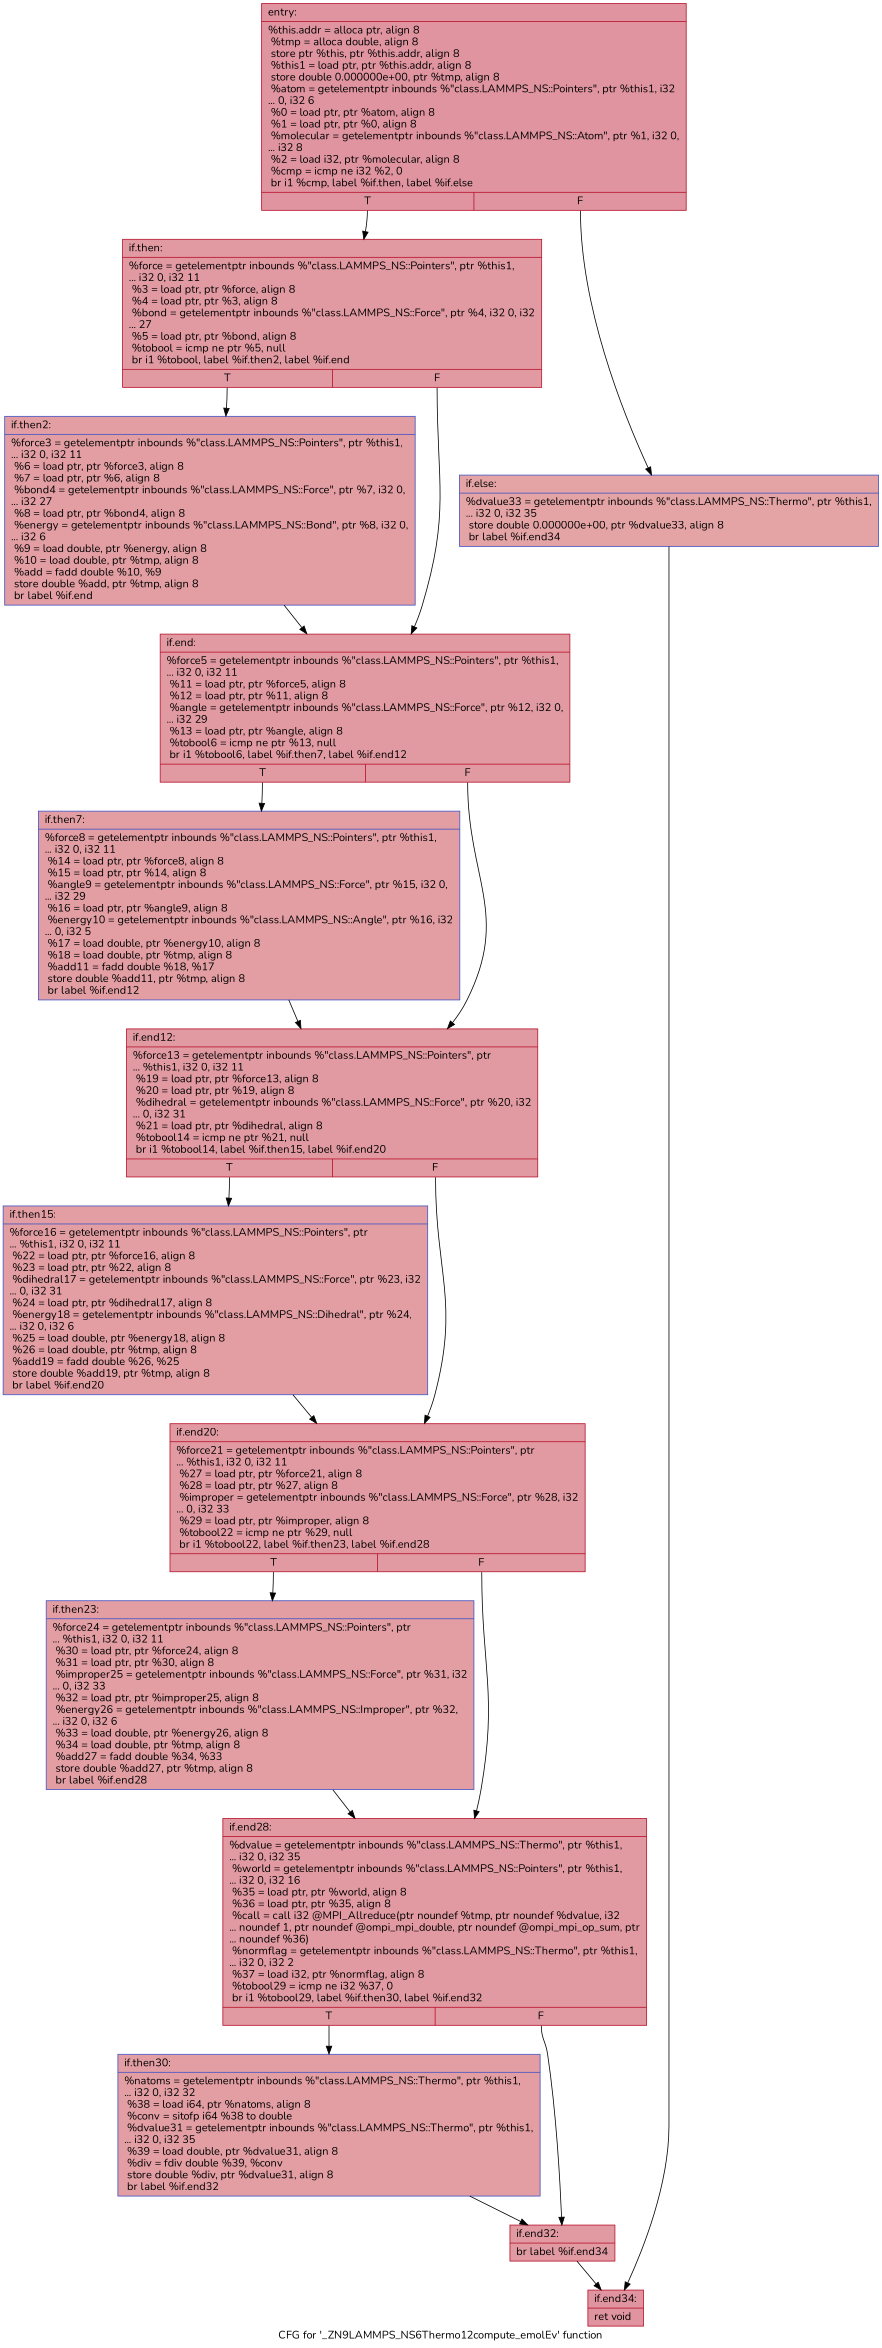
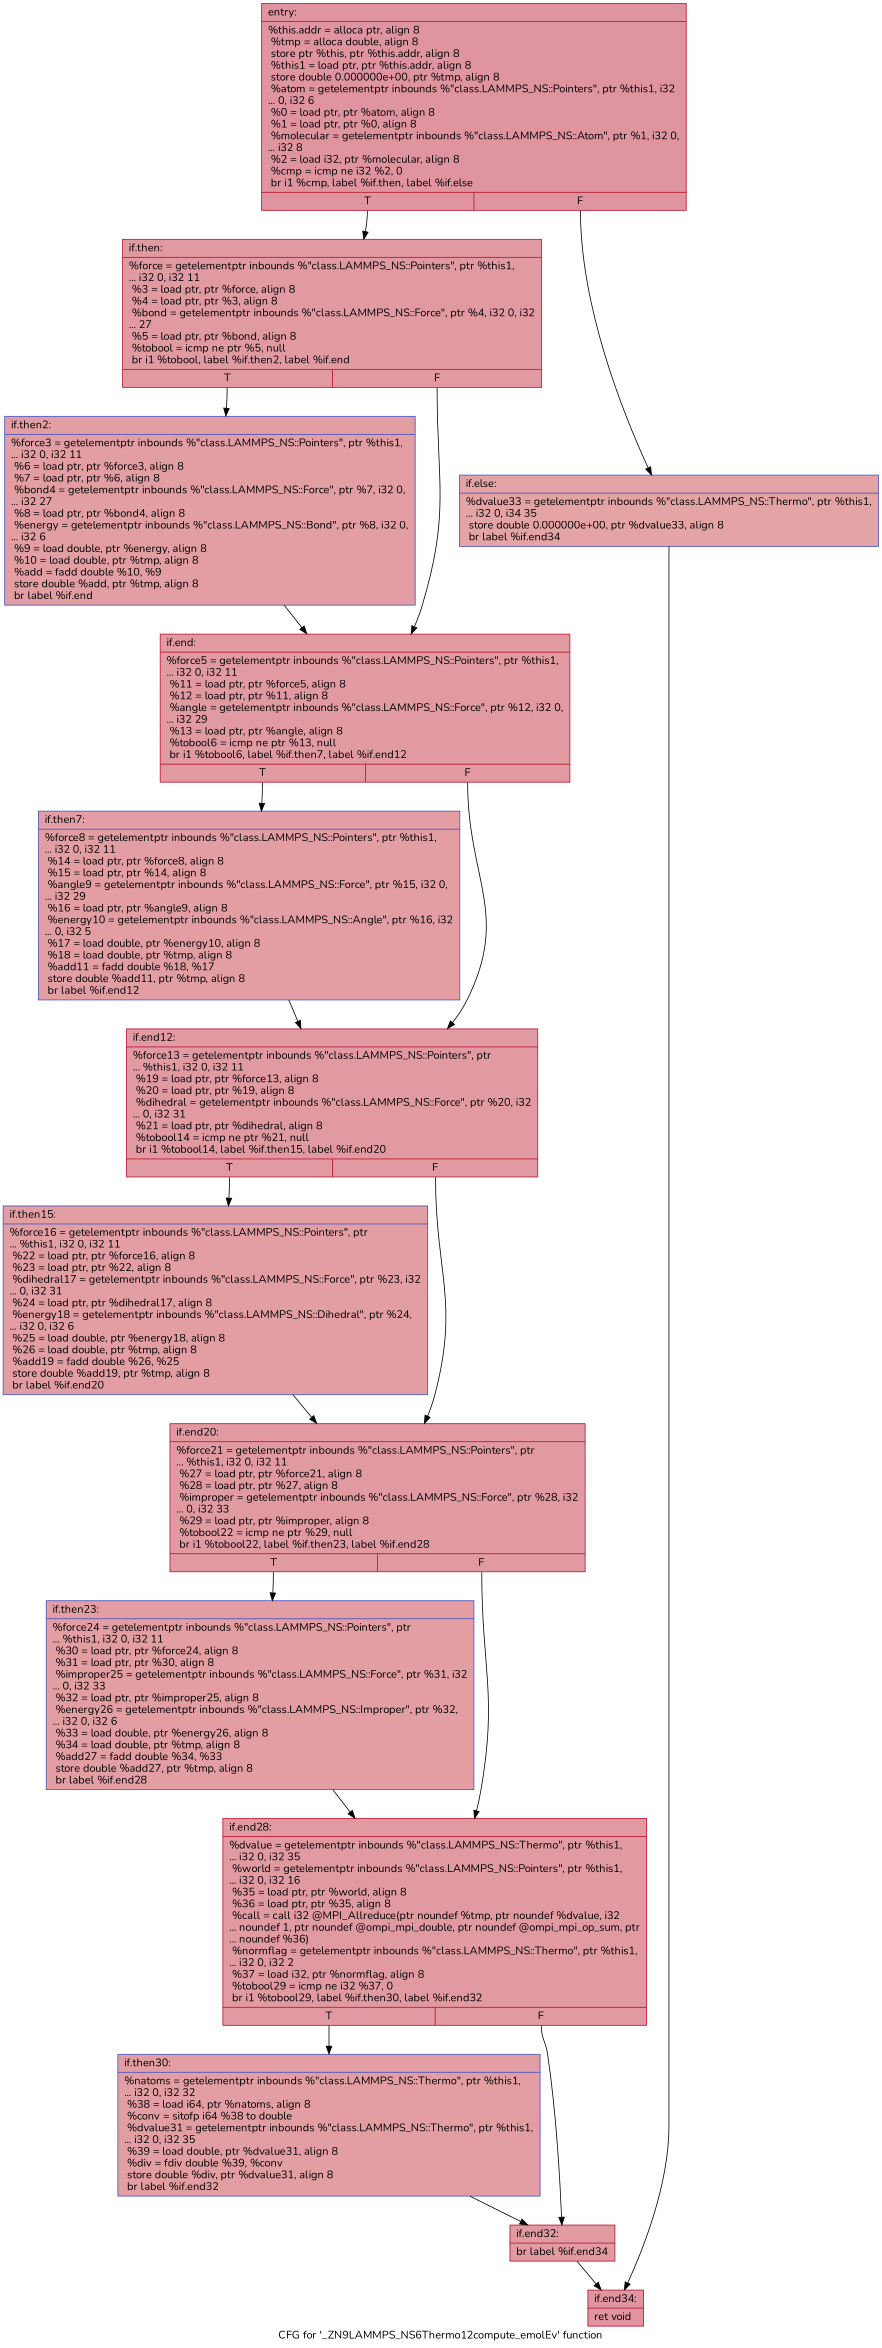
(501, 513) -> (501, 513)
